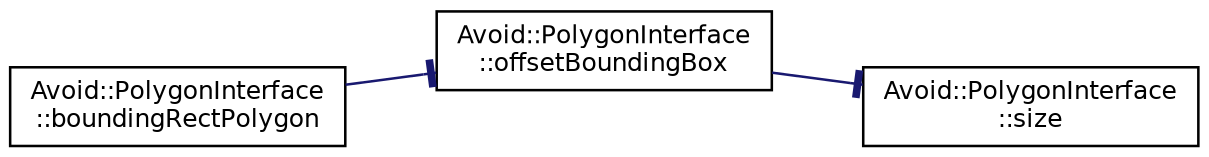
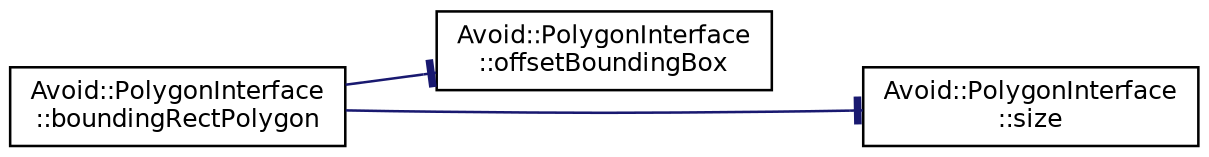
(811, 78) -> (598, 113)
